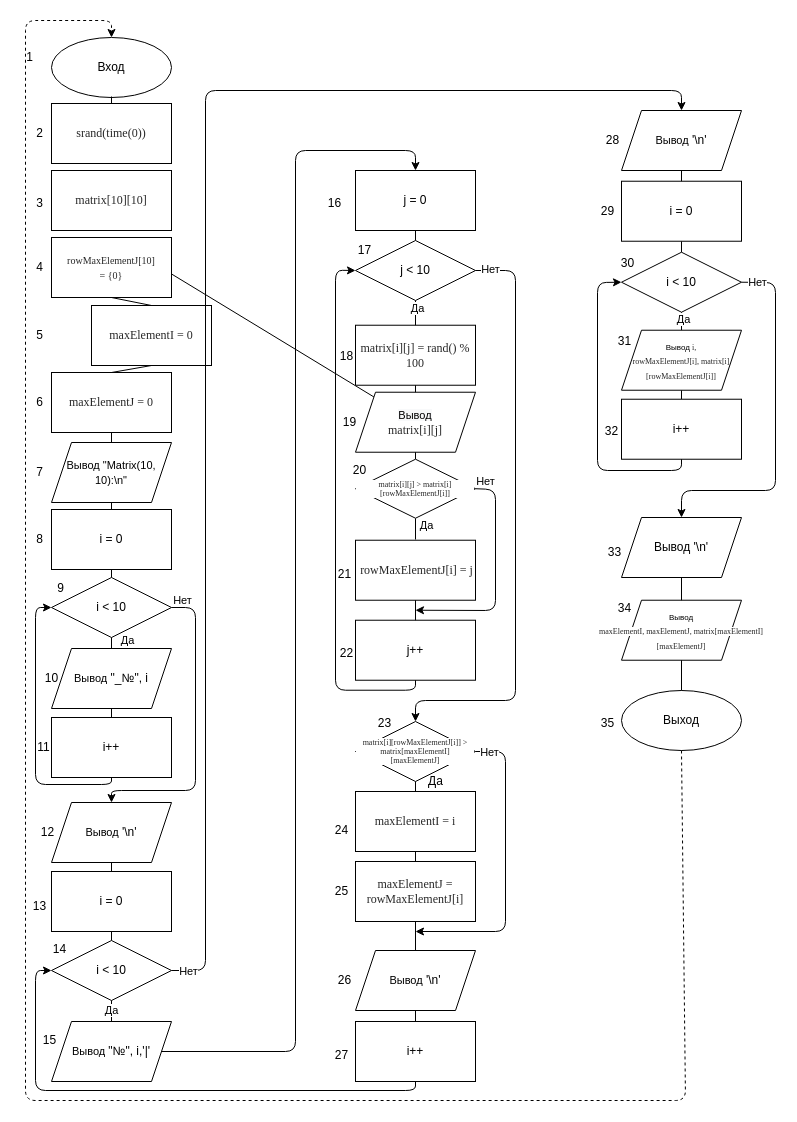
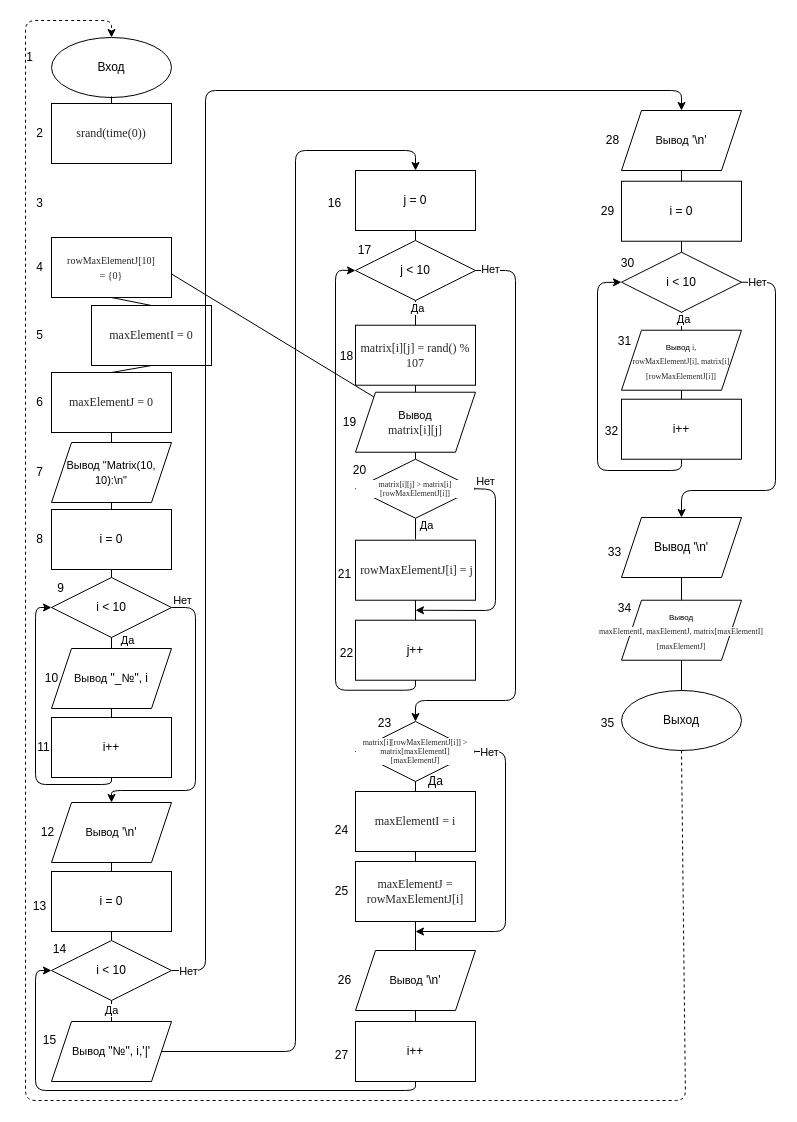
(112, 201) -> none
(416, 356) -> (416, 356)
